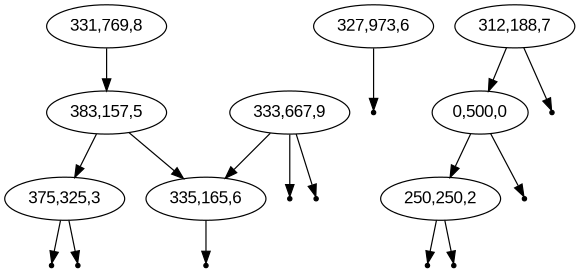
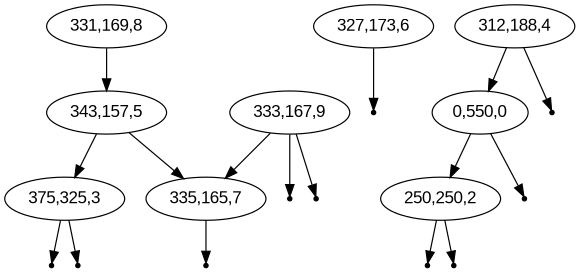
(107, 26) -> (107, 26)
(374, 26) -> (374, 26)
(515, 26) -> (515, 26)
(107, 113) -> (107, 113)
(290, 113) -> (290, 113)
(480, 113) -> (480, 113)
(206, 199) -> (206, 199)
